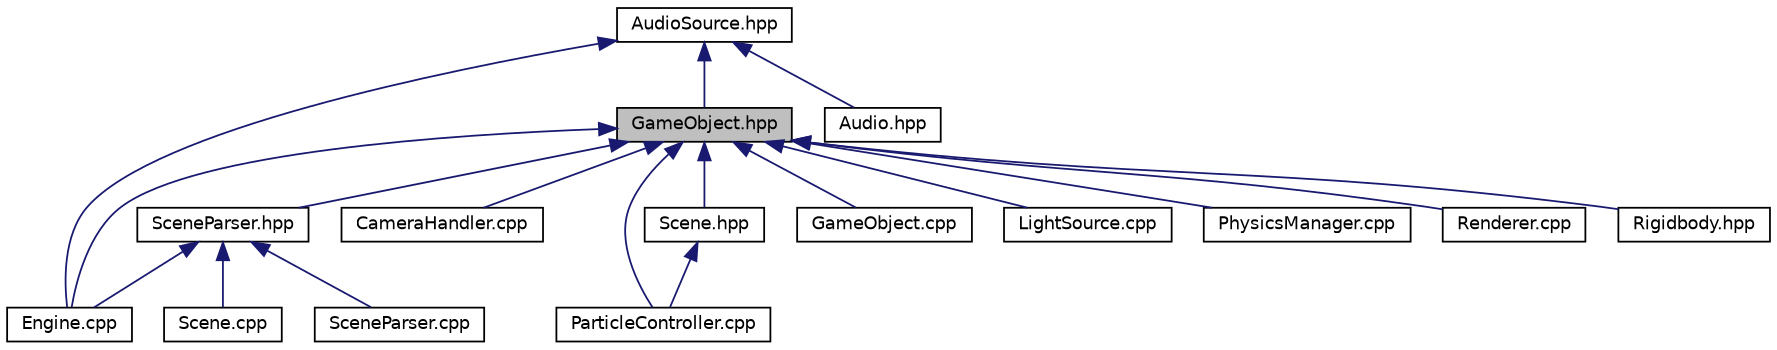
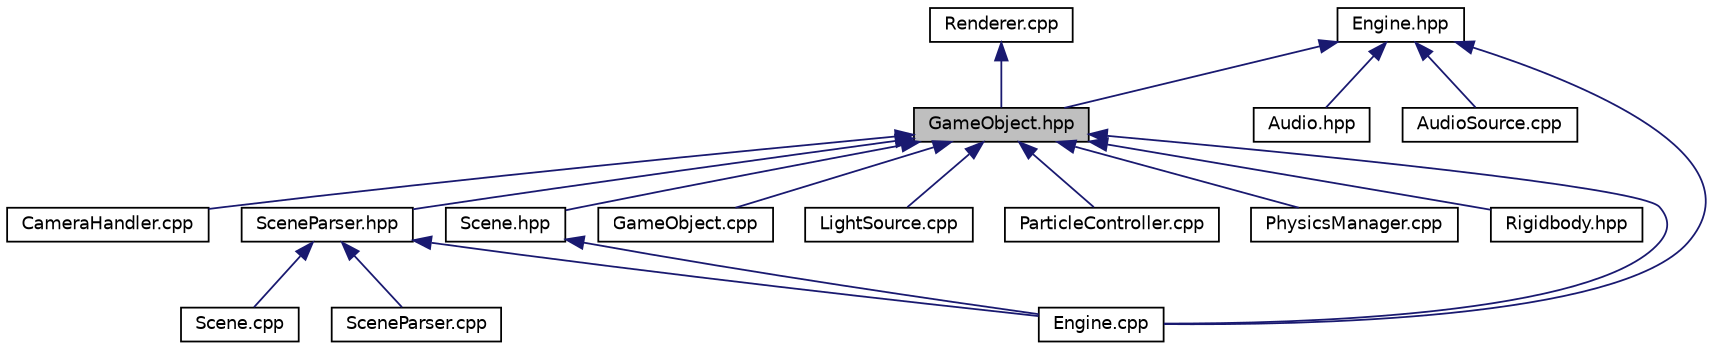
(704, 25) -> (1401, 25)
none -> (1490, 125)
(1285, 189) -> (1001, 84)
(680, 283) -> (788, 277)
